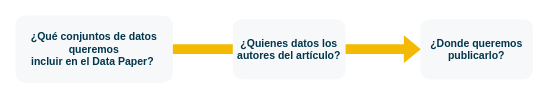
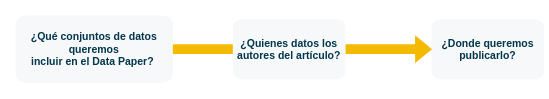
(477, 49) -> (488, 49)
